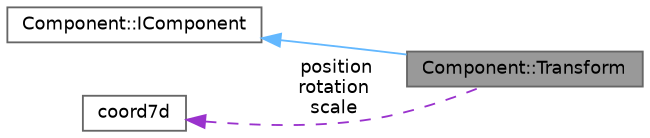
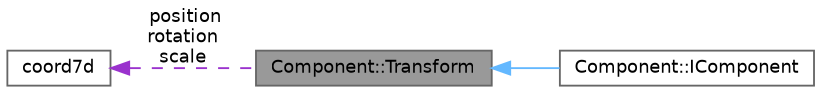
(344, 47) -> (535, 68)
